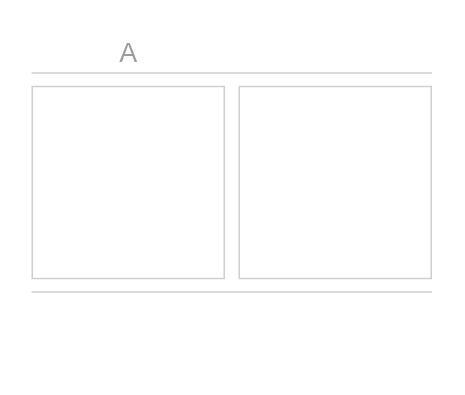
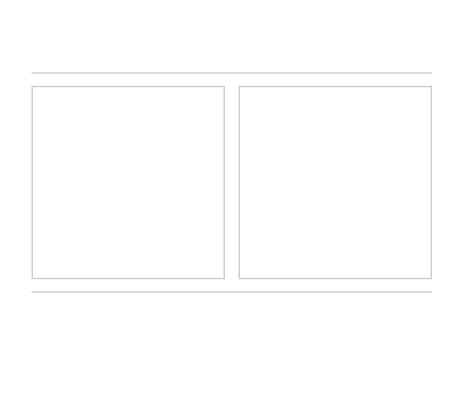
(128, 53) -> none
